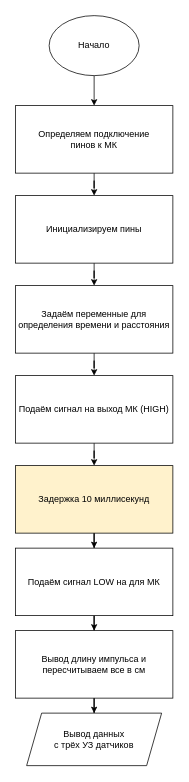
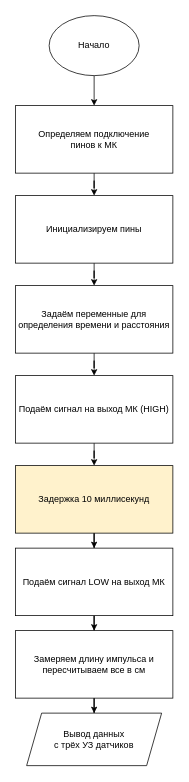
(94, 582) -> (94, 582)
(94, 664) -> (94, 664)
